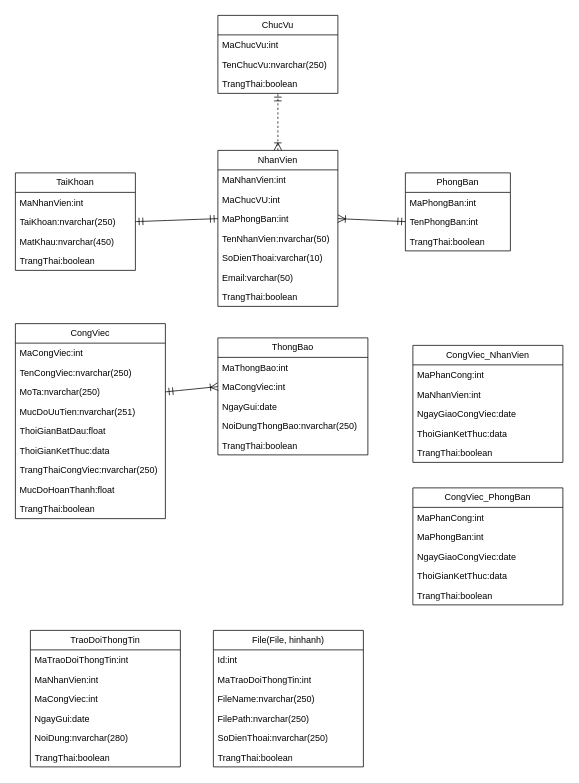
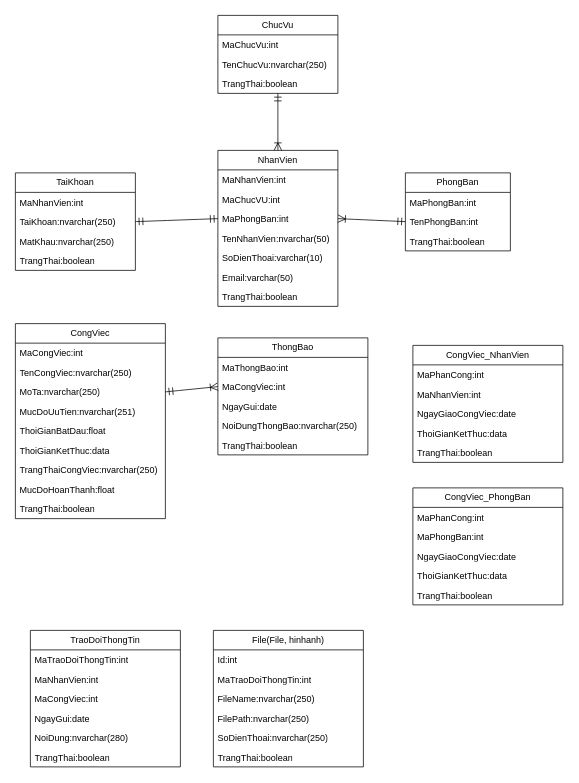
(278, 121) -> (278, 121)
(72, 242) -> (72, 242)
